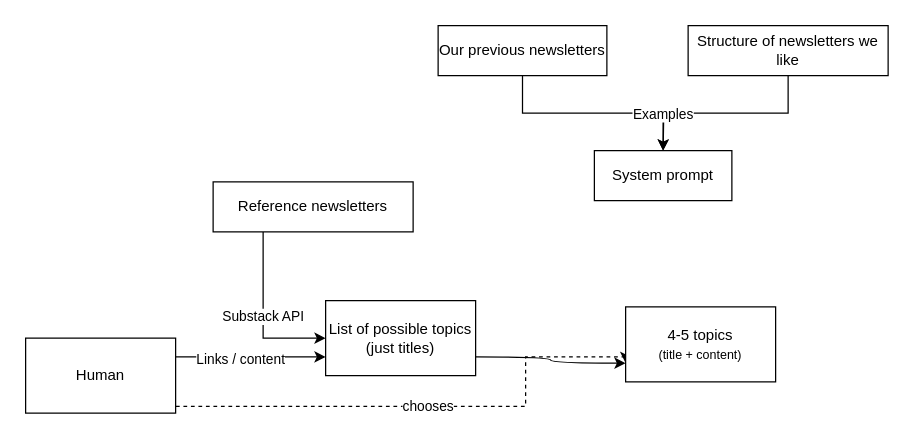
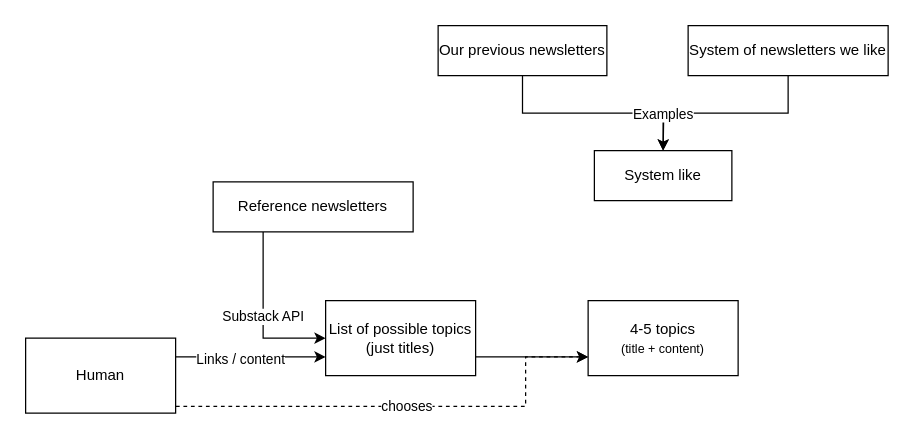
(788, 51) -> (788, 51)
(663, 176) -> (663, 176)
(701, 344) -> (663, 338)
